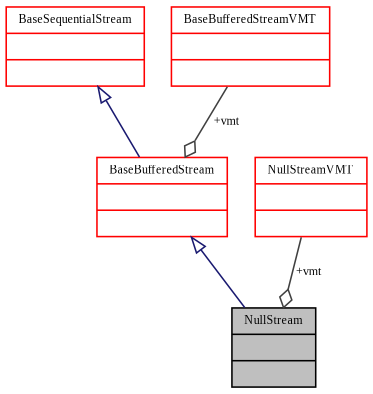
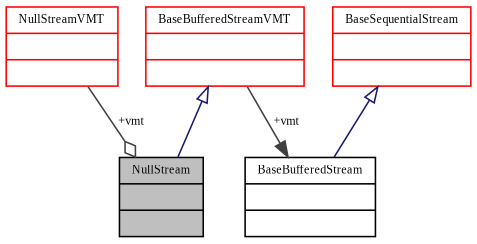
(211, 114) -> (264, 115)
(162, 197) -> (310, 197)
(223, 279) -> (190, 129)
